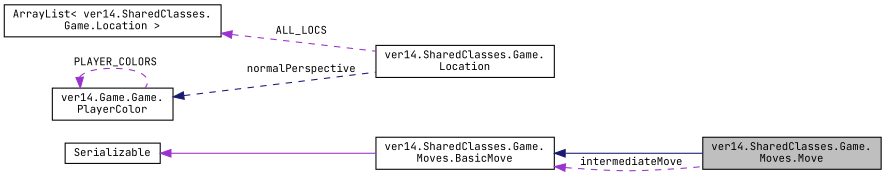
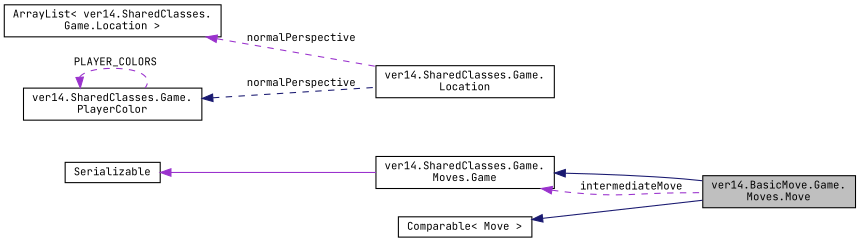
(299, 31) -> (299, 38)
(113, 104) -> (113, 104)
(465, 153) -> (465, 172)
(792, 153) -> (779, 192)
none -> (465, 227)
